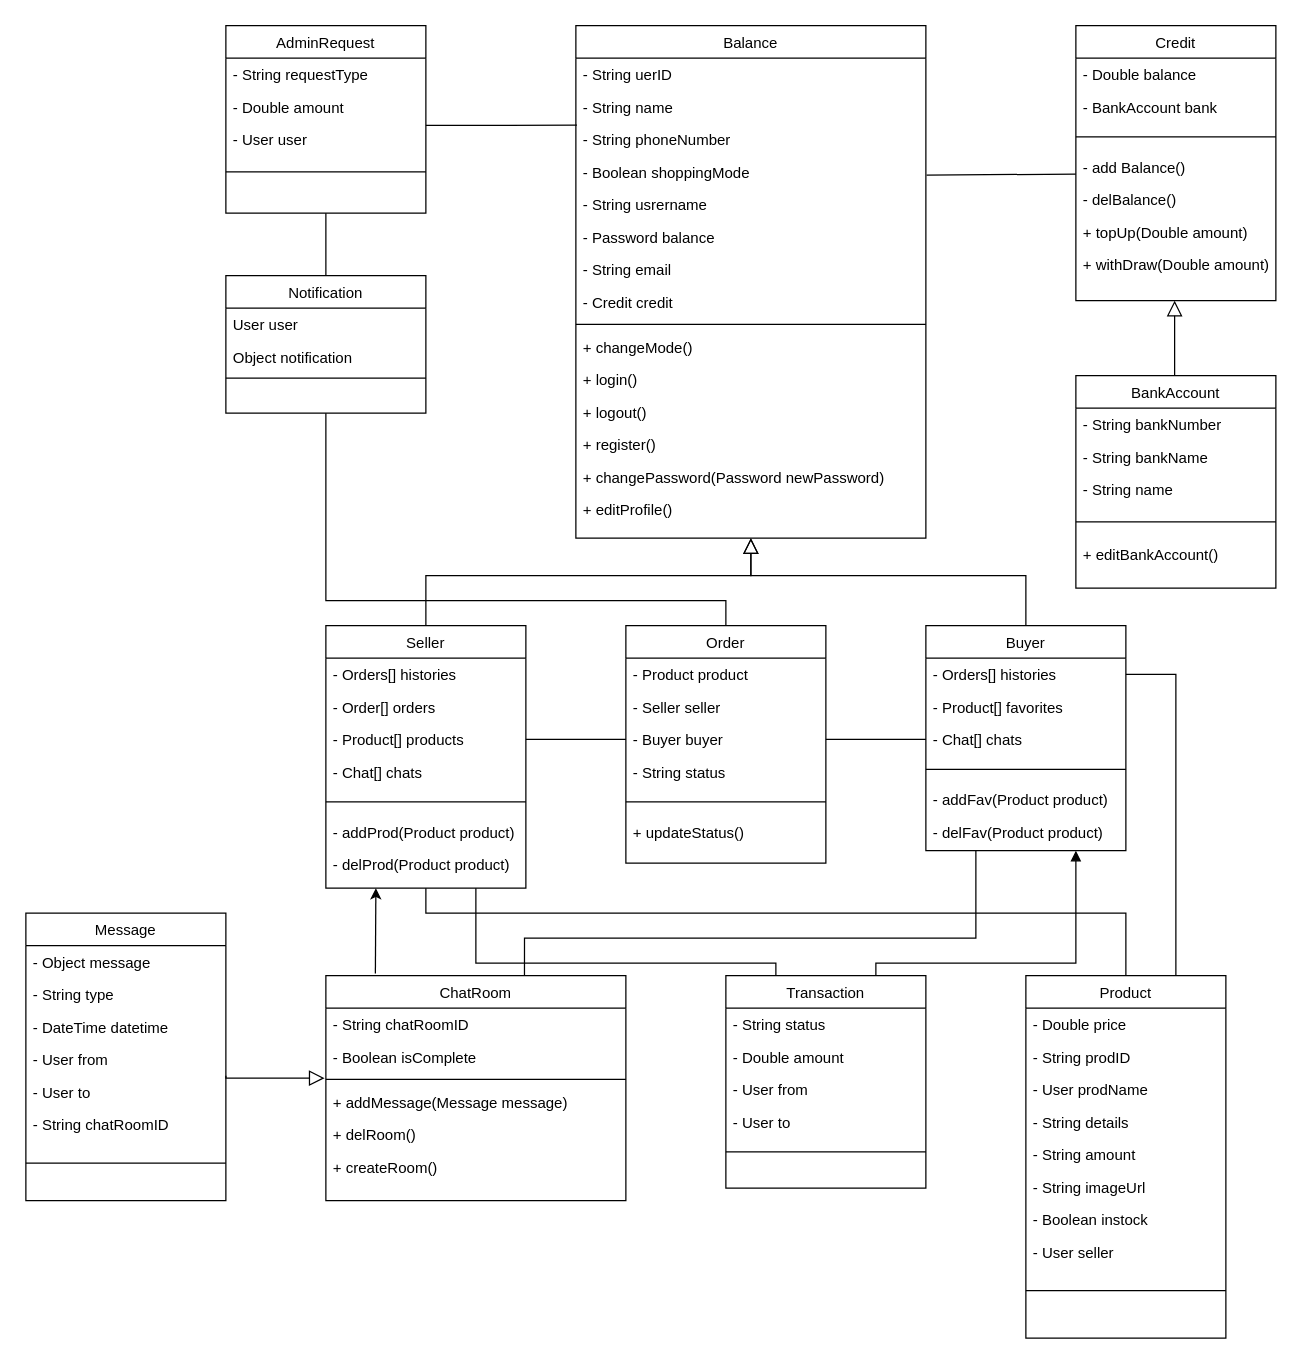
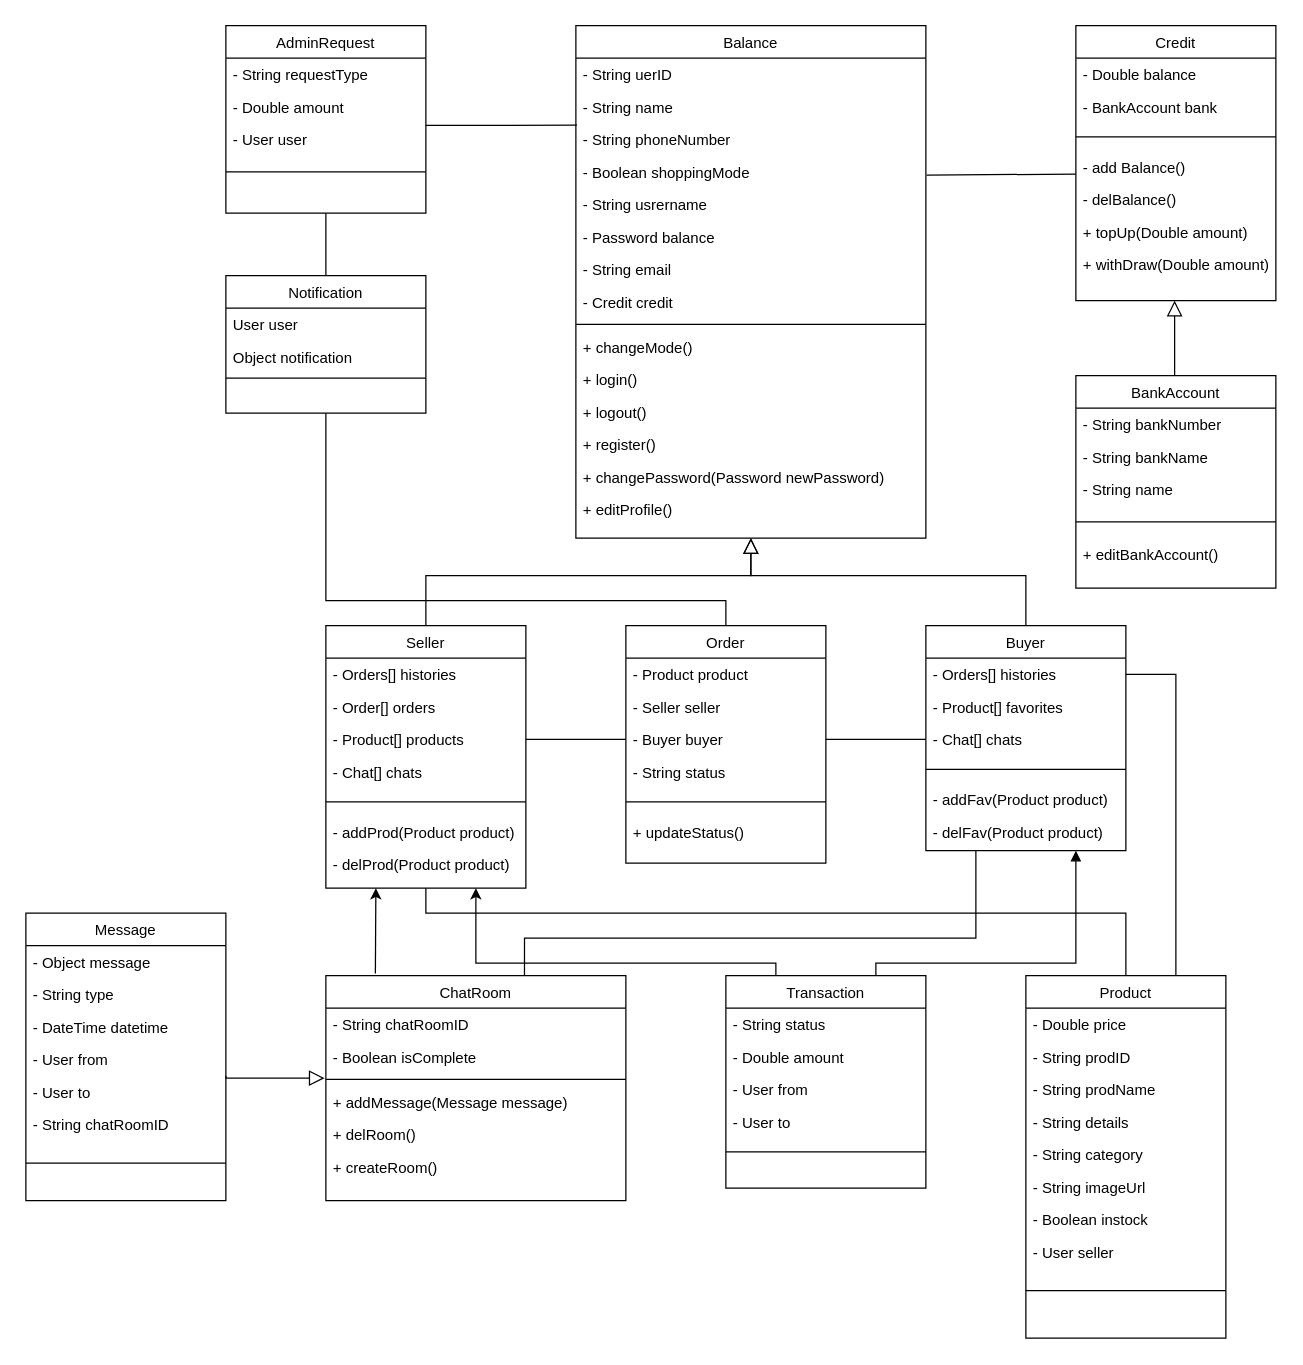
(476, 895) -> (476, 898)
(1092, 1090) -> (1098, 1090)
(1090, 1155) -> (1098, 1155)
